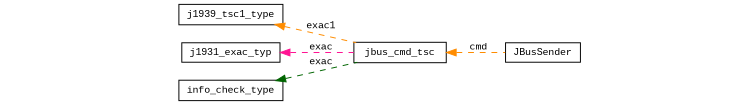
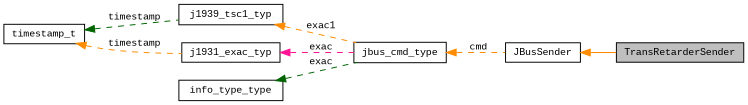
(231, 15) -> (231, 15)
none -> (44, 34)
(400, 52) -> (400, 52)
none -> (680, 52)
(231, 90) -> (231, 90)
